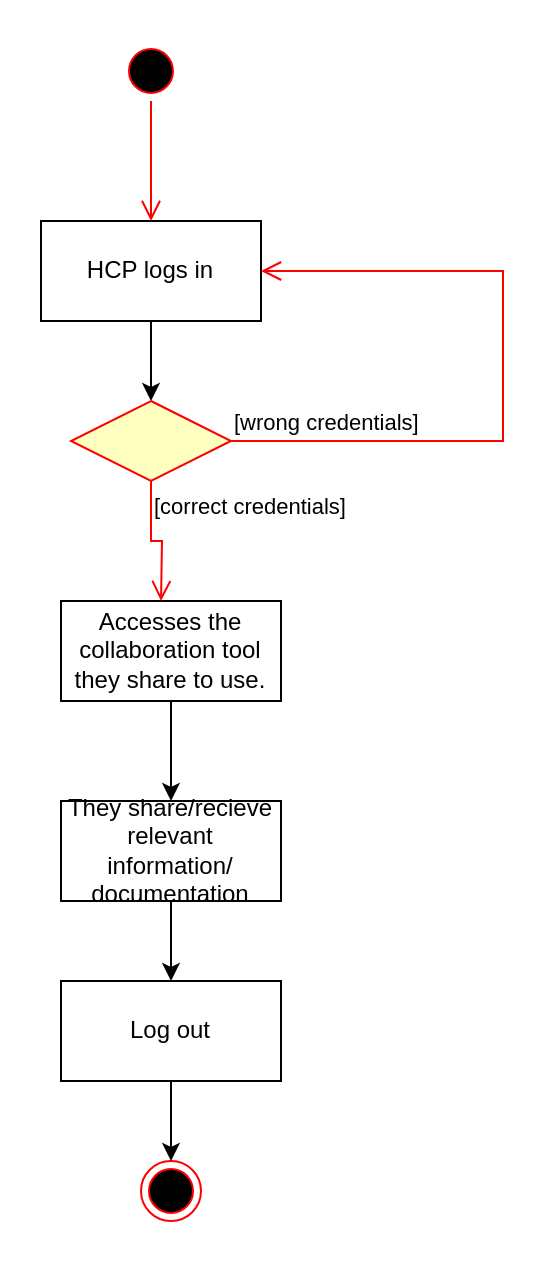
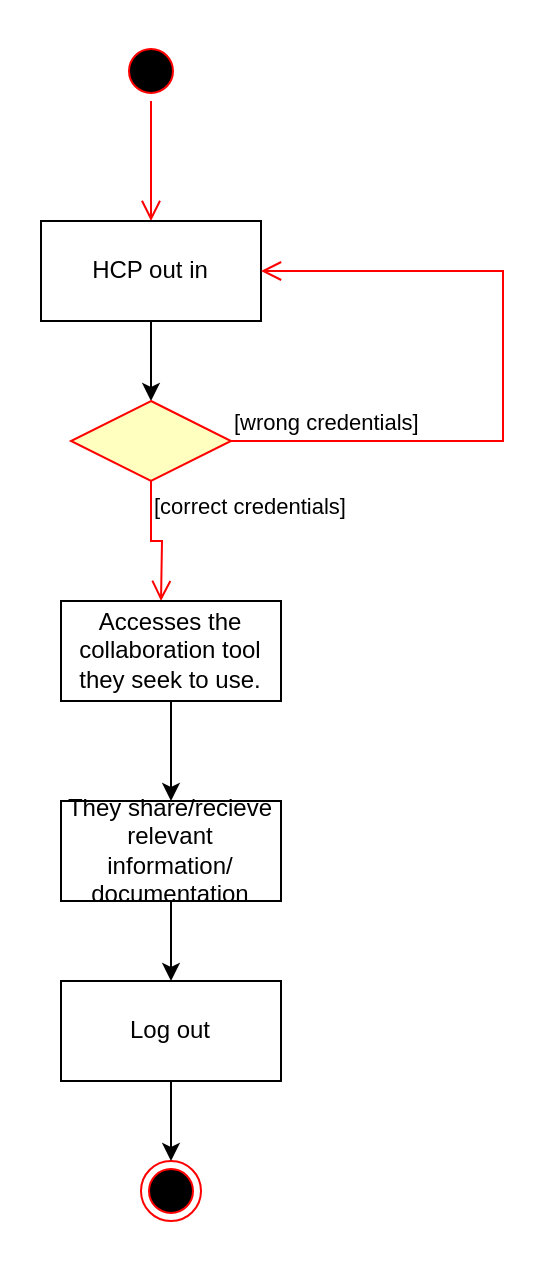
(151, 271) -> (151, 271)
(171, 651) -> (171, 651)
